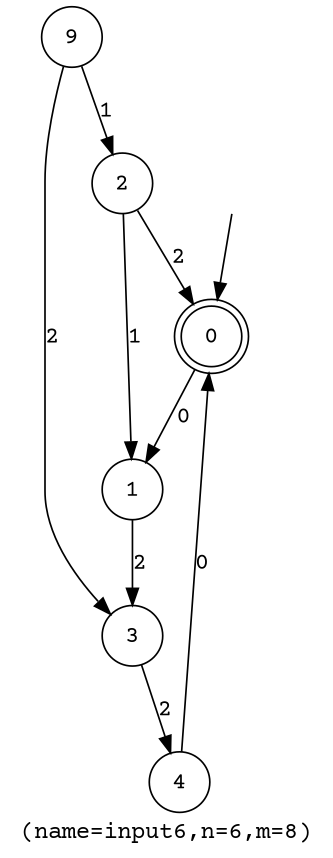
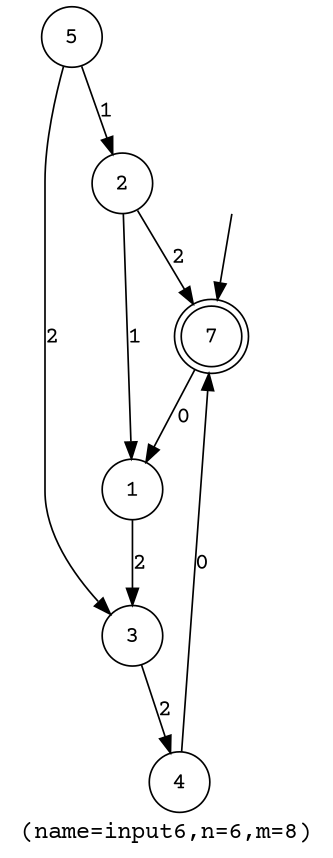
(72, 37) -> (72, 37)
(212, 336) -> (212, 336)
